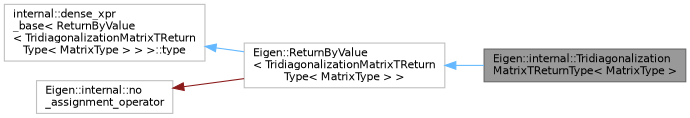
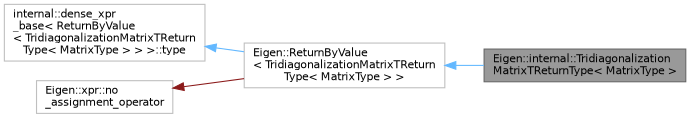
(105, 97) -> (105, 97)
